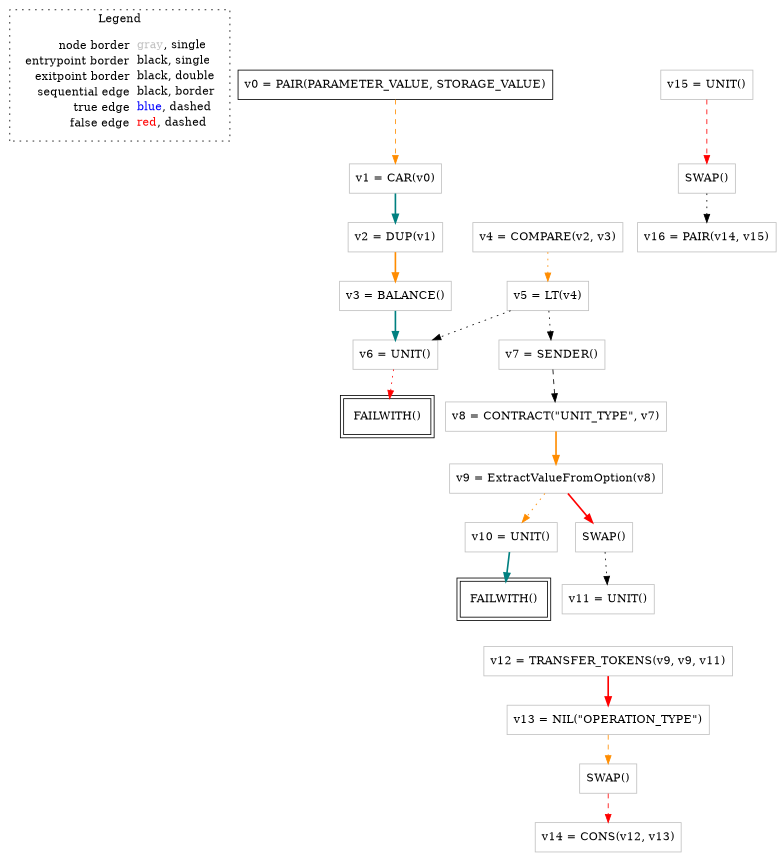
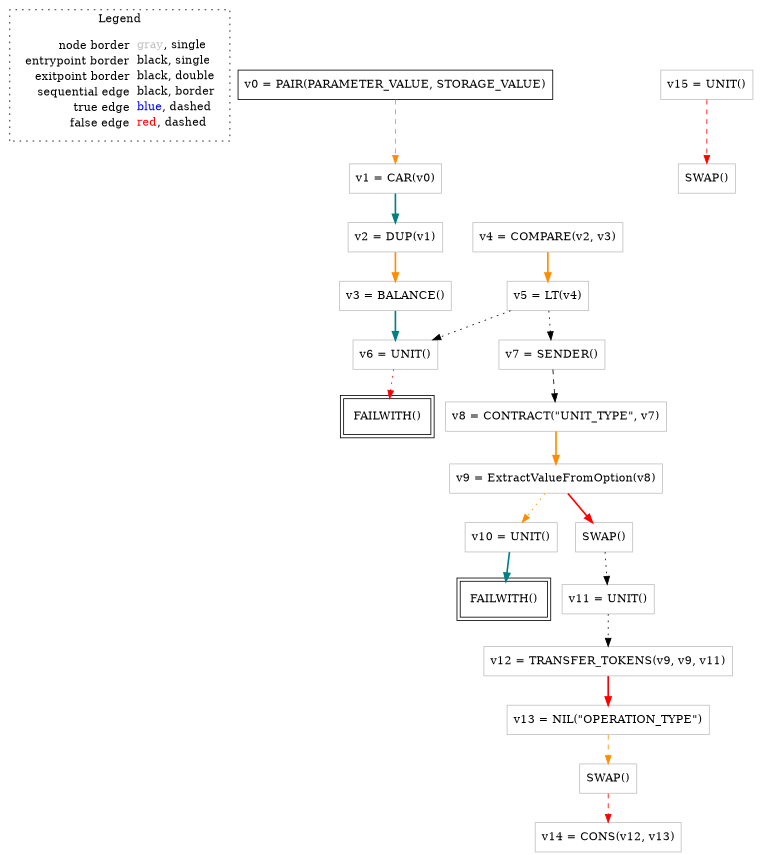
(707, 237) -> none
(548, 263) -> (548, 263)
none -> (608, 626)
